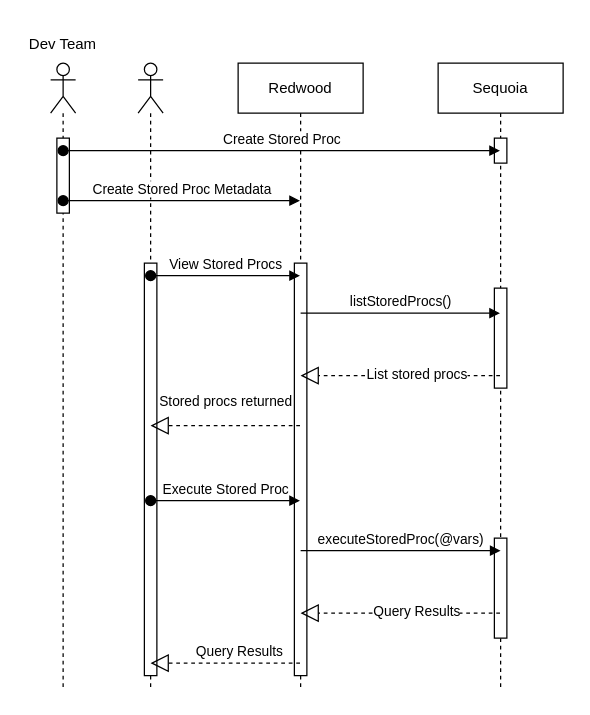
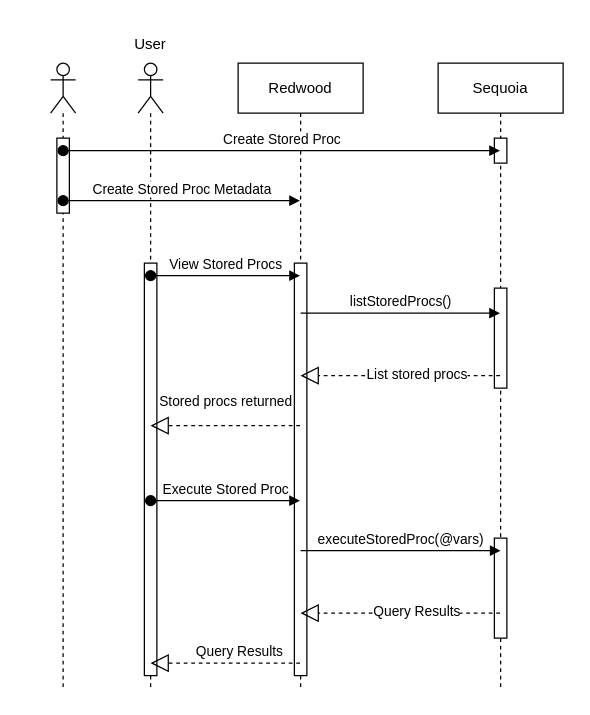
(63, 44) -> none
none -> (151, 44)
